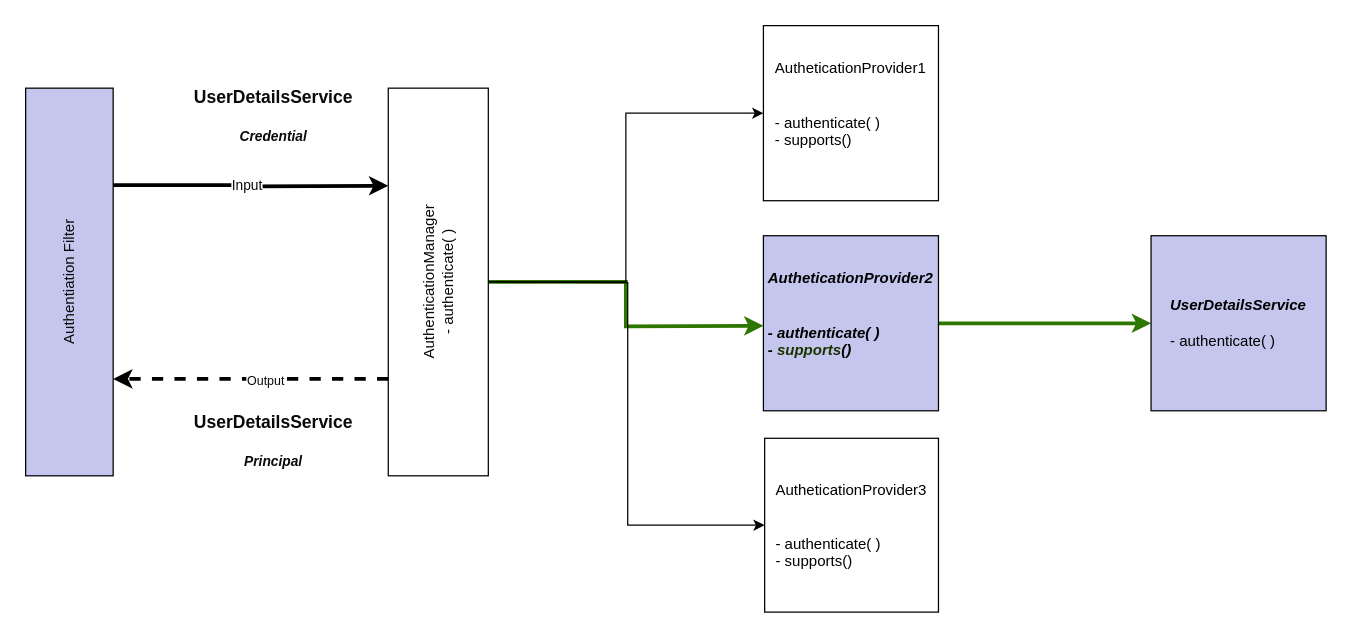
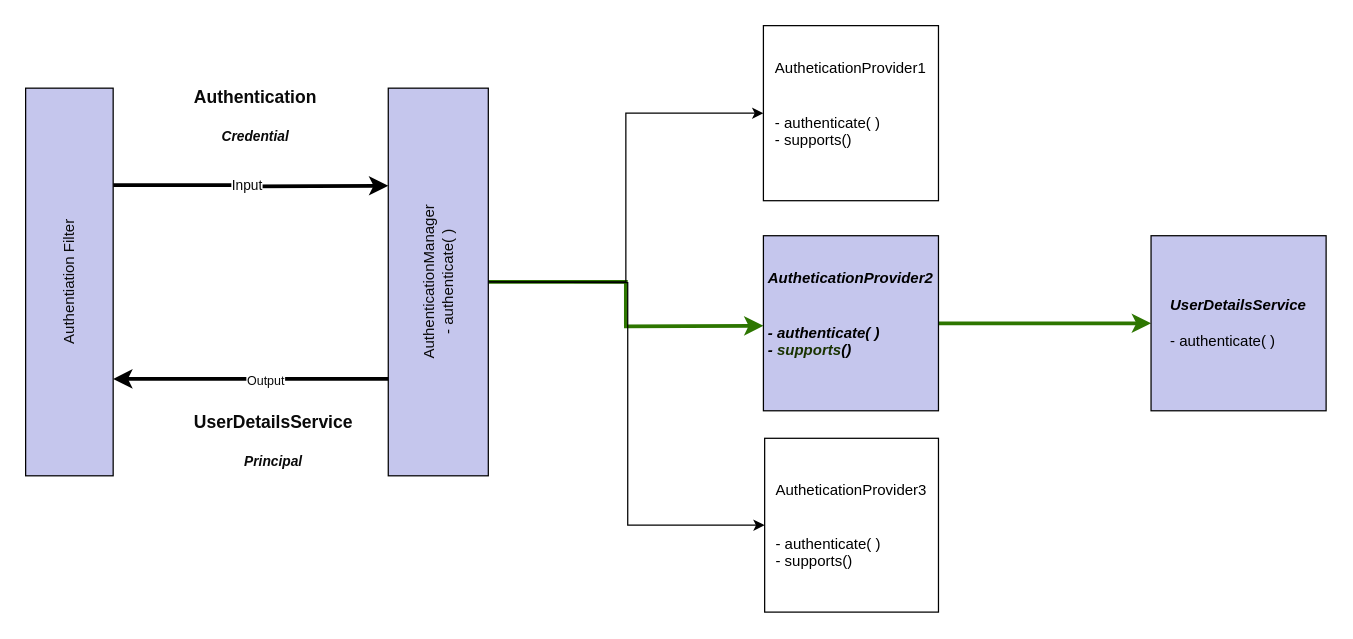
(258, 119) -> (245, 119)
(438, 282) -> (438, 282)
(349, 379) -> (349, 379)
